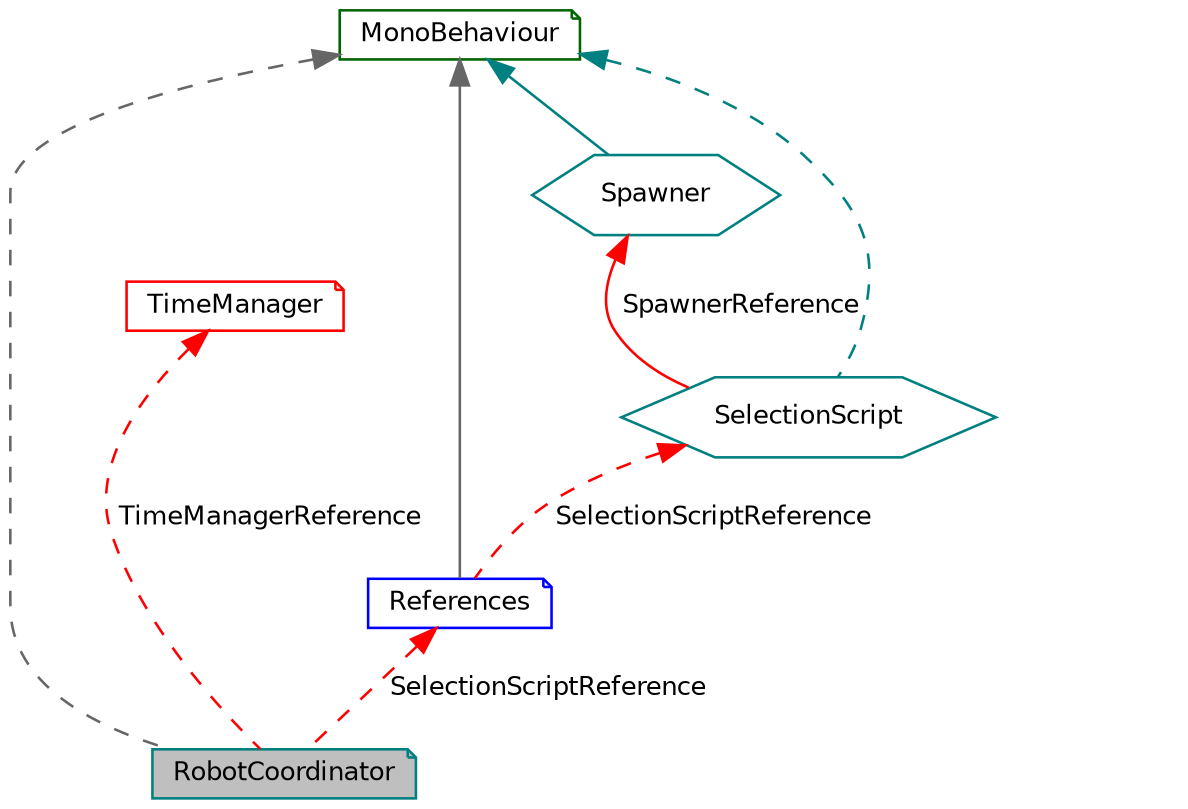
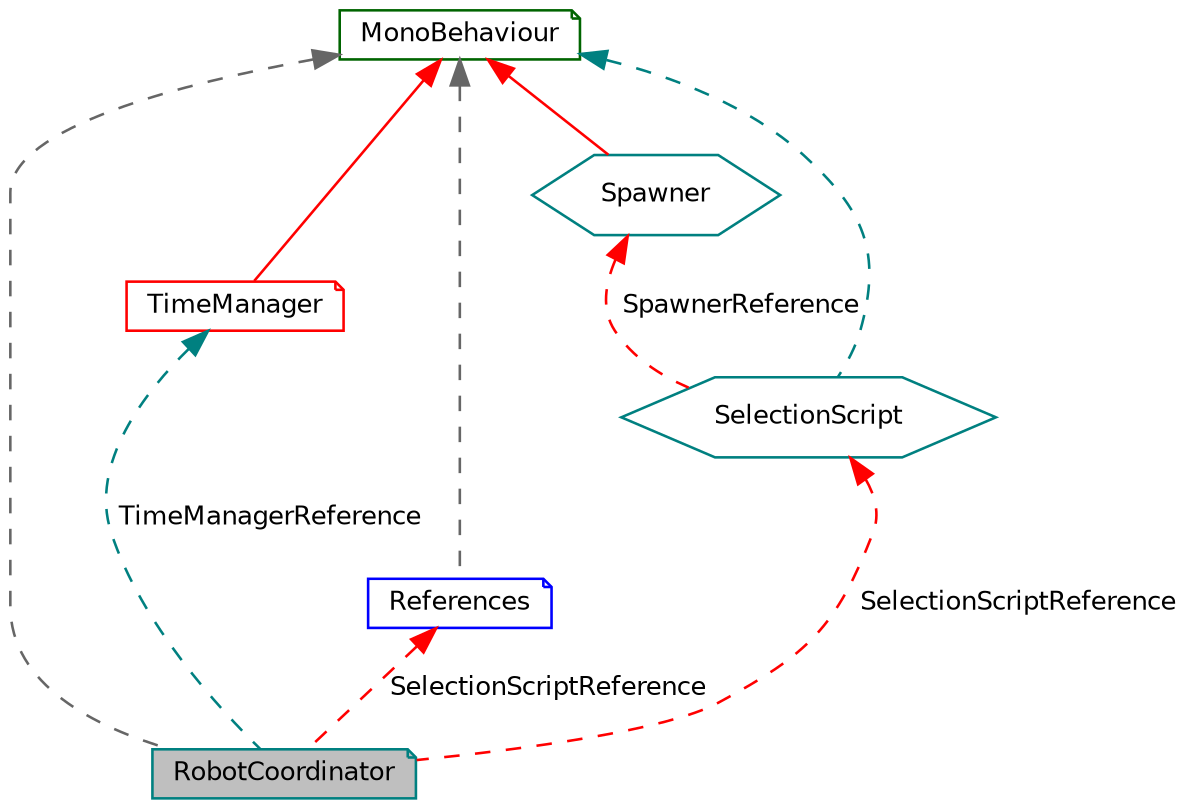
(558, 115) -> (558, 115)
none -> (339, 181)
(460, 332) -> (460, 332)
(621, 339) -> (621, 339)
(556, 499) -> (711, 706)
(121, 558) -> (121, 558)
